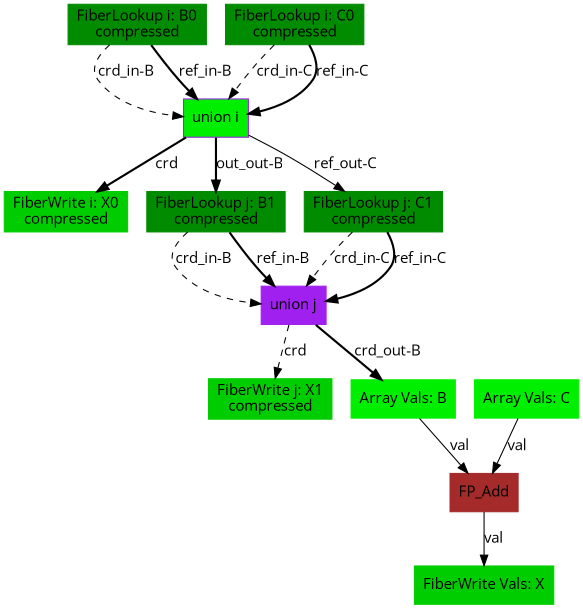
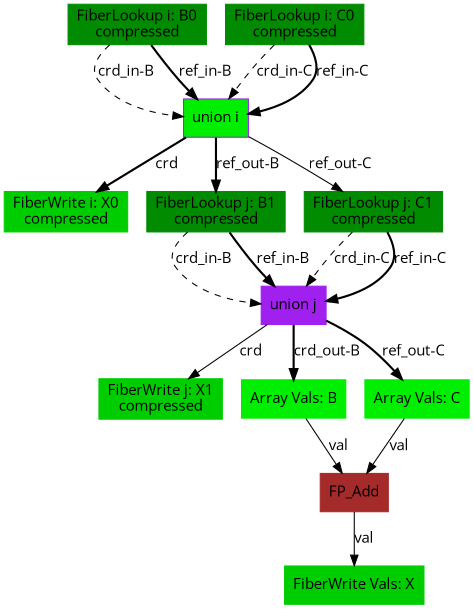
(250, 164) -> (248, 164)
none -> (363, 342)
(283, 347) -> (232, 349)
